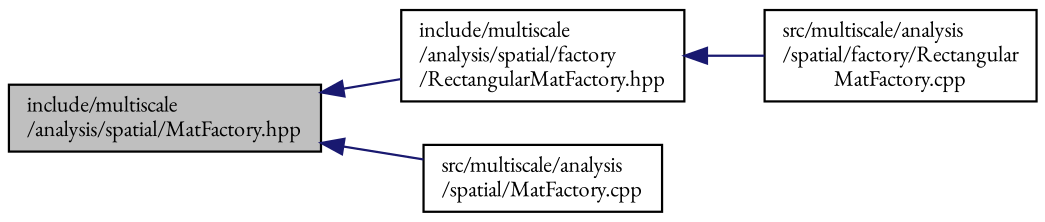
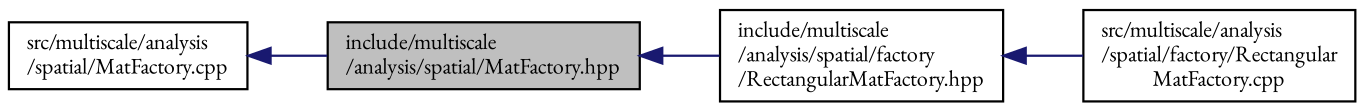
(384, 153) -> (299, 56)
